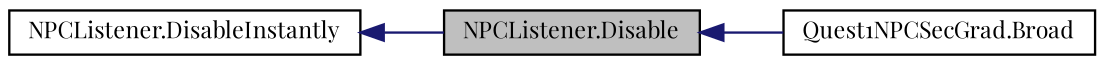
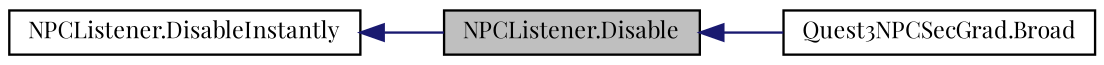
(939, 33) -> (939, 33)
